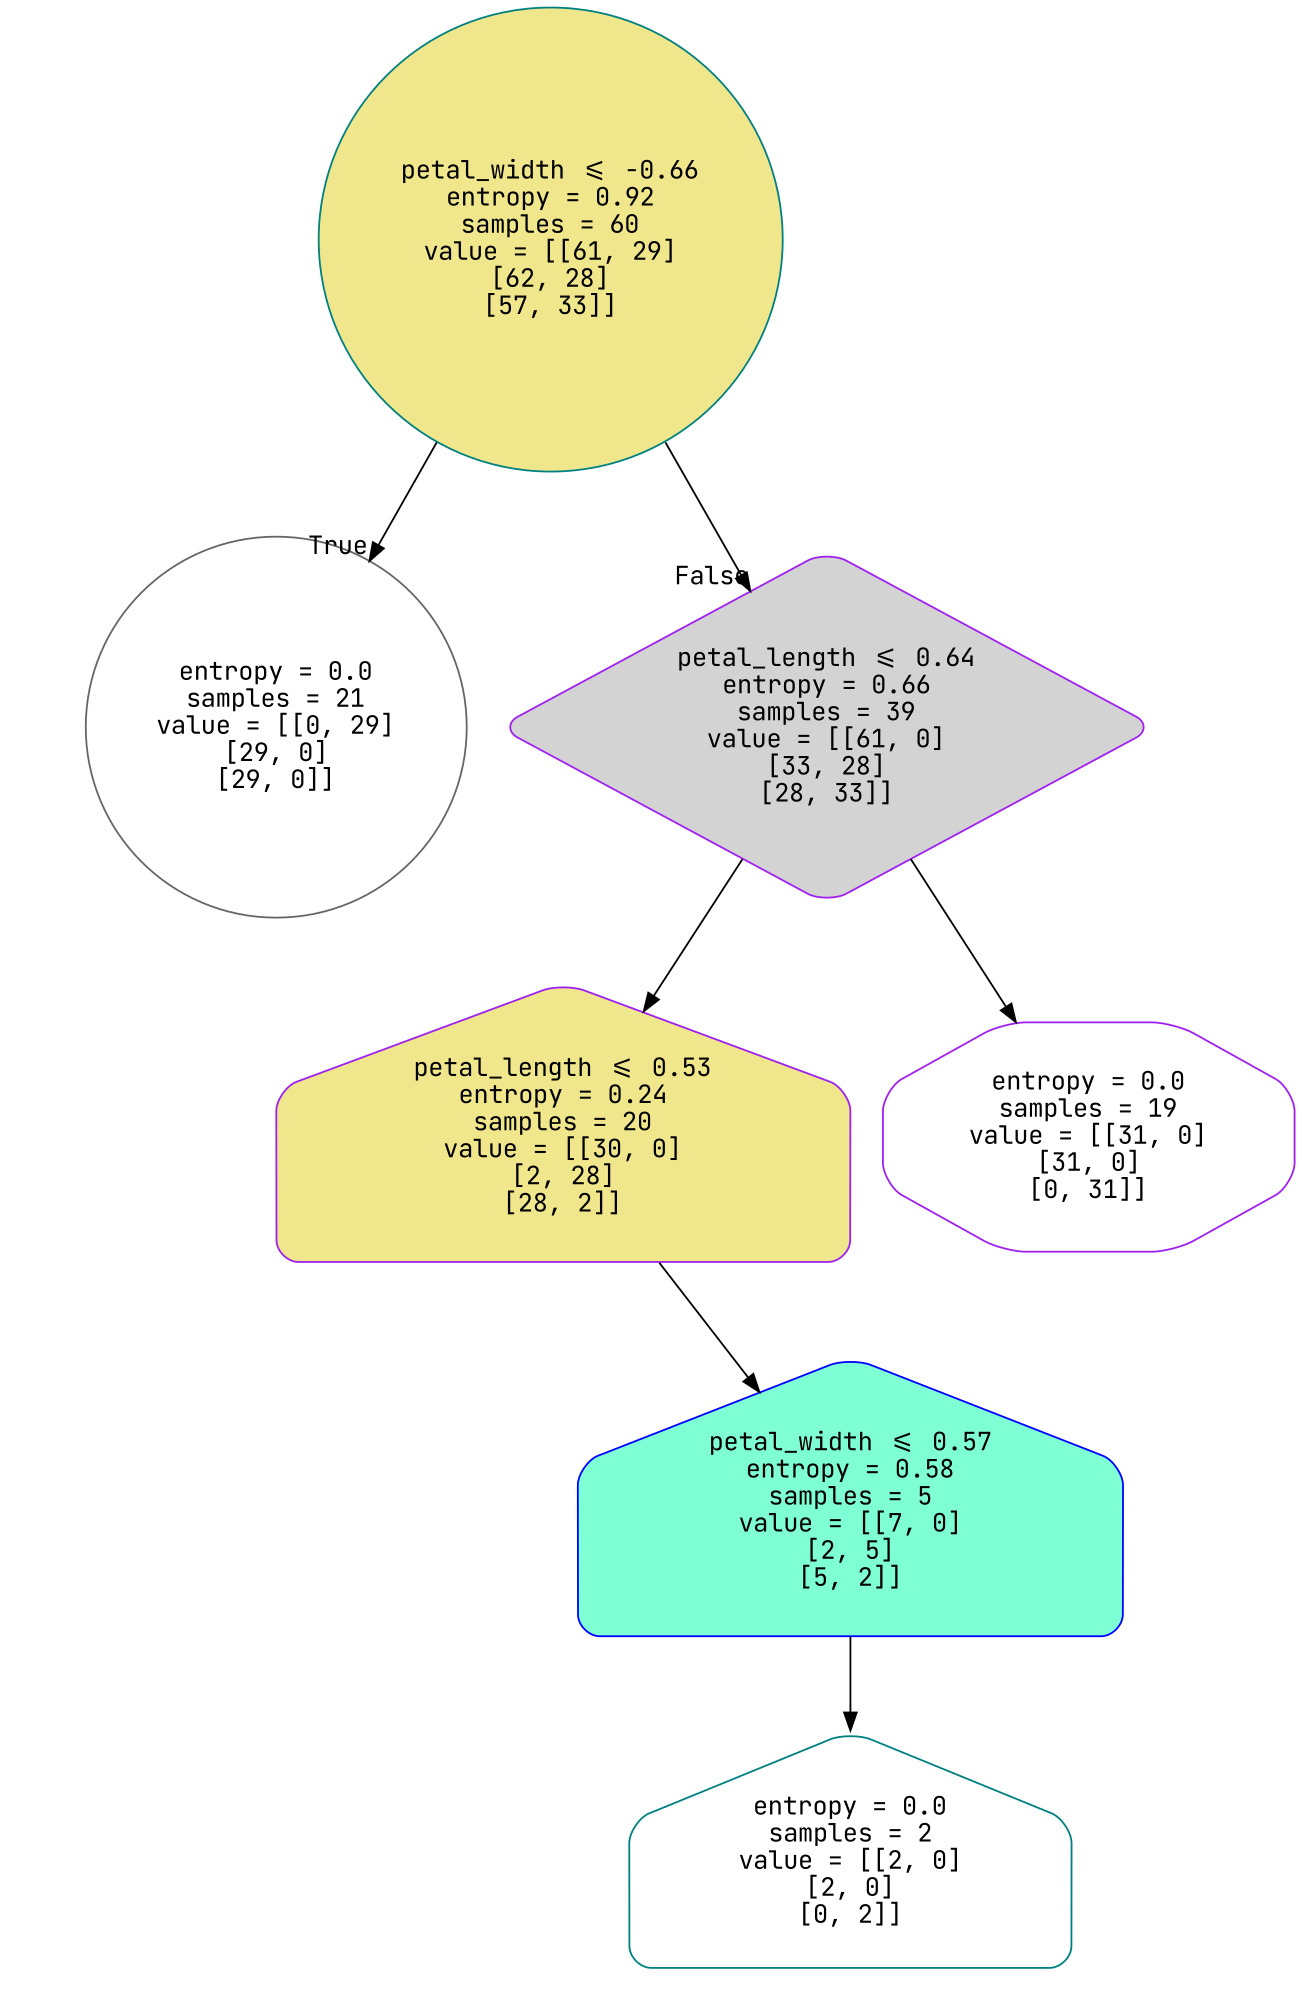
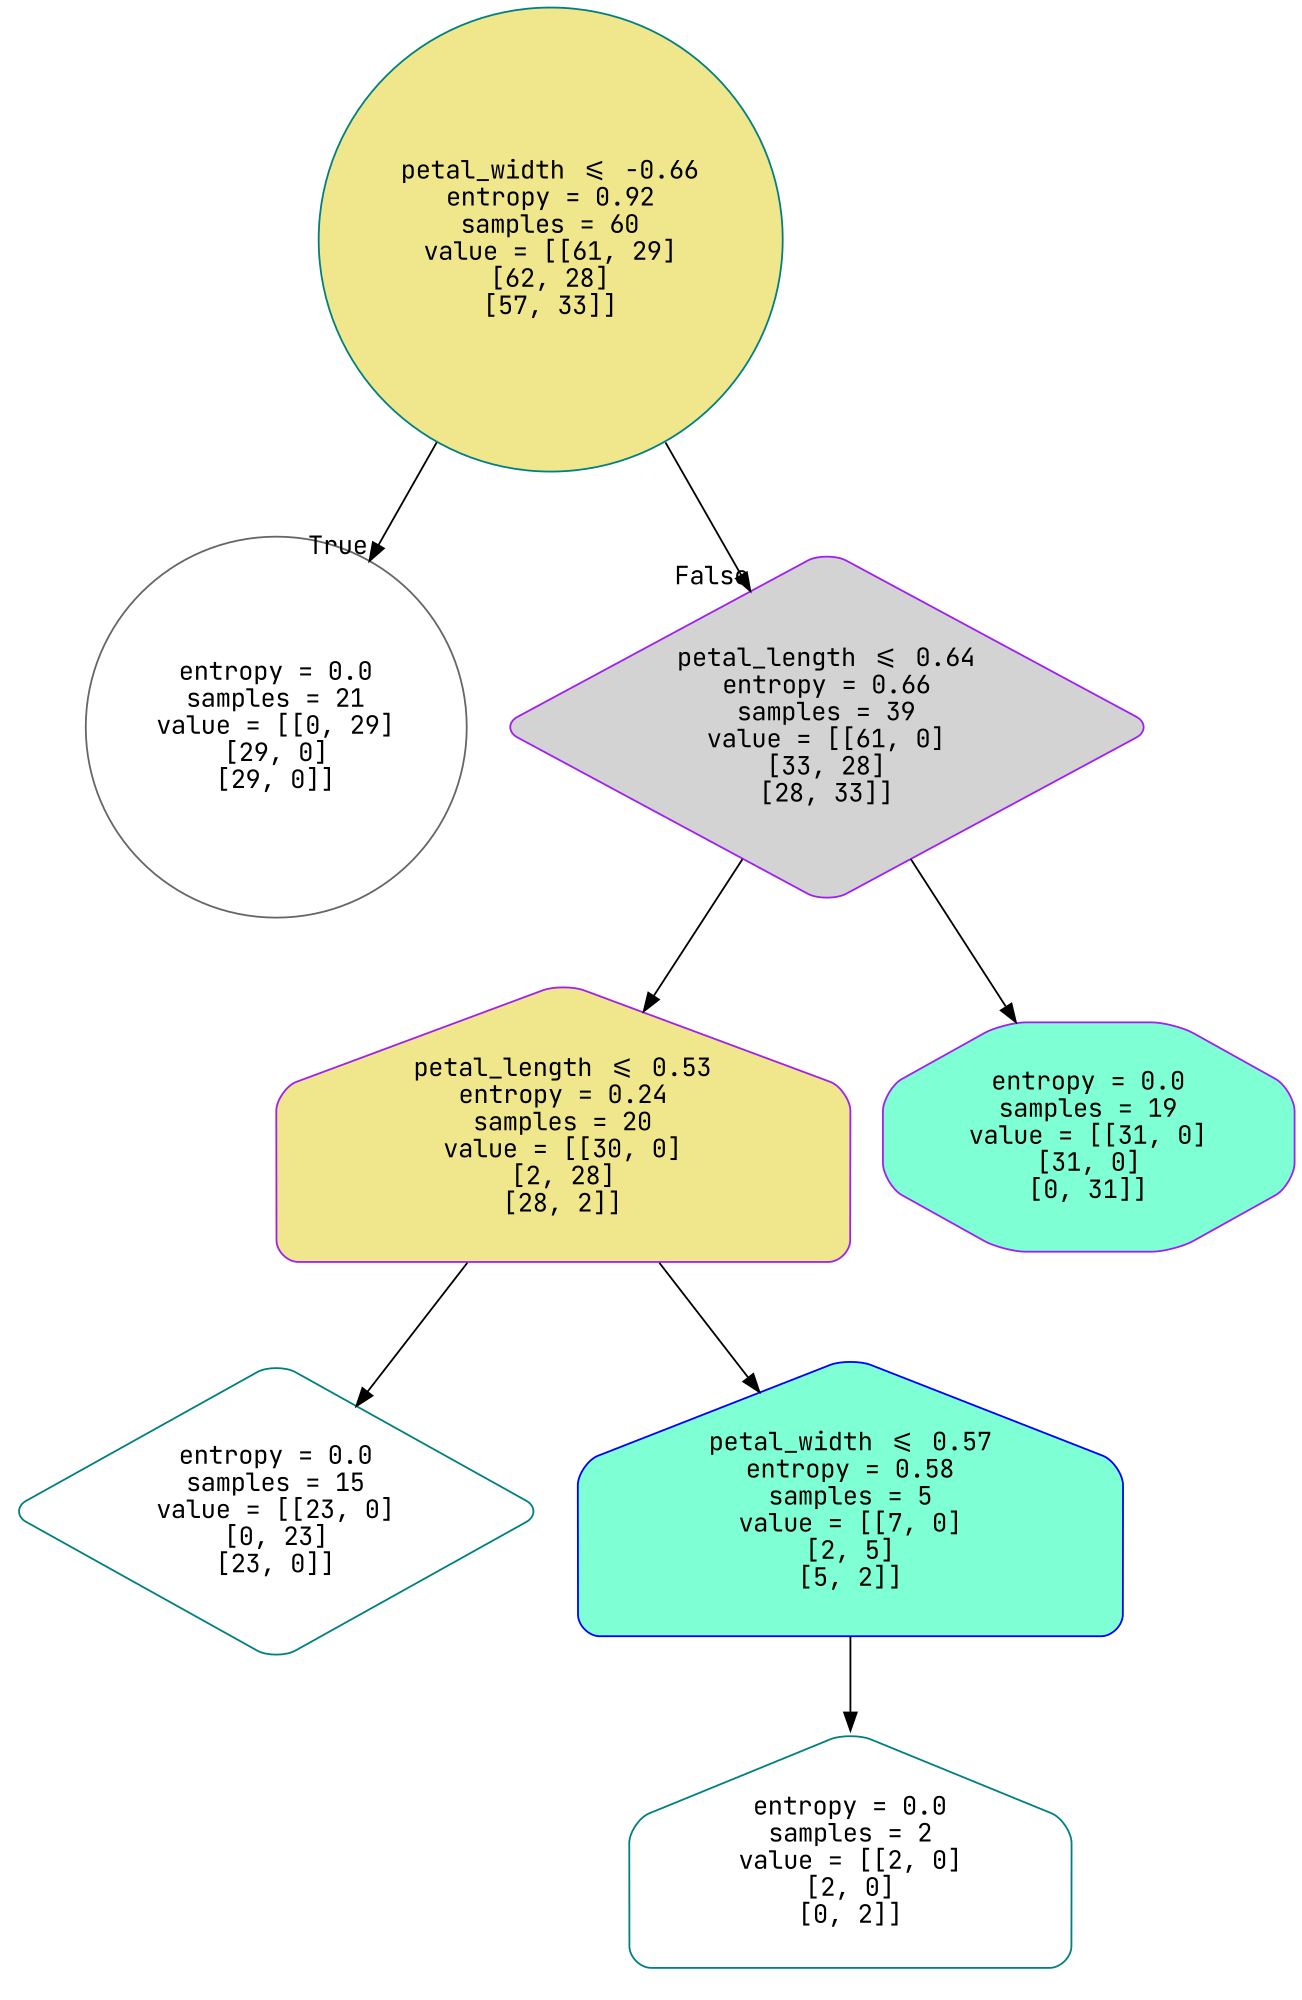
(1089, 1137) -> (1089, 1137)
none -> (276, 1511)
